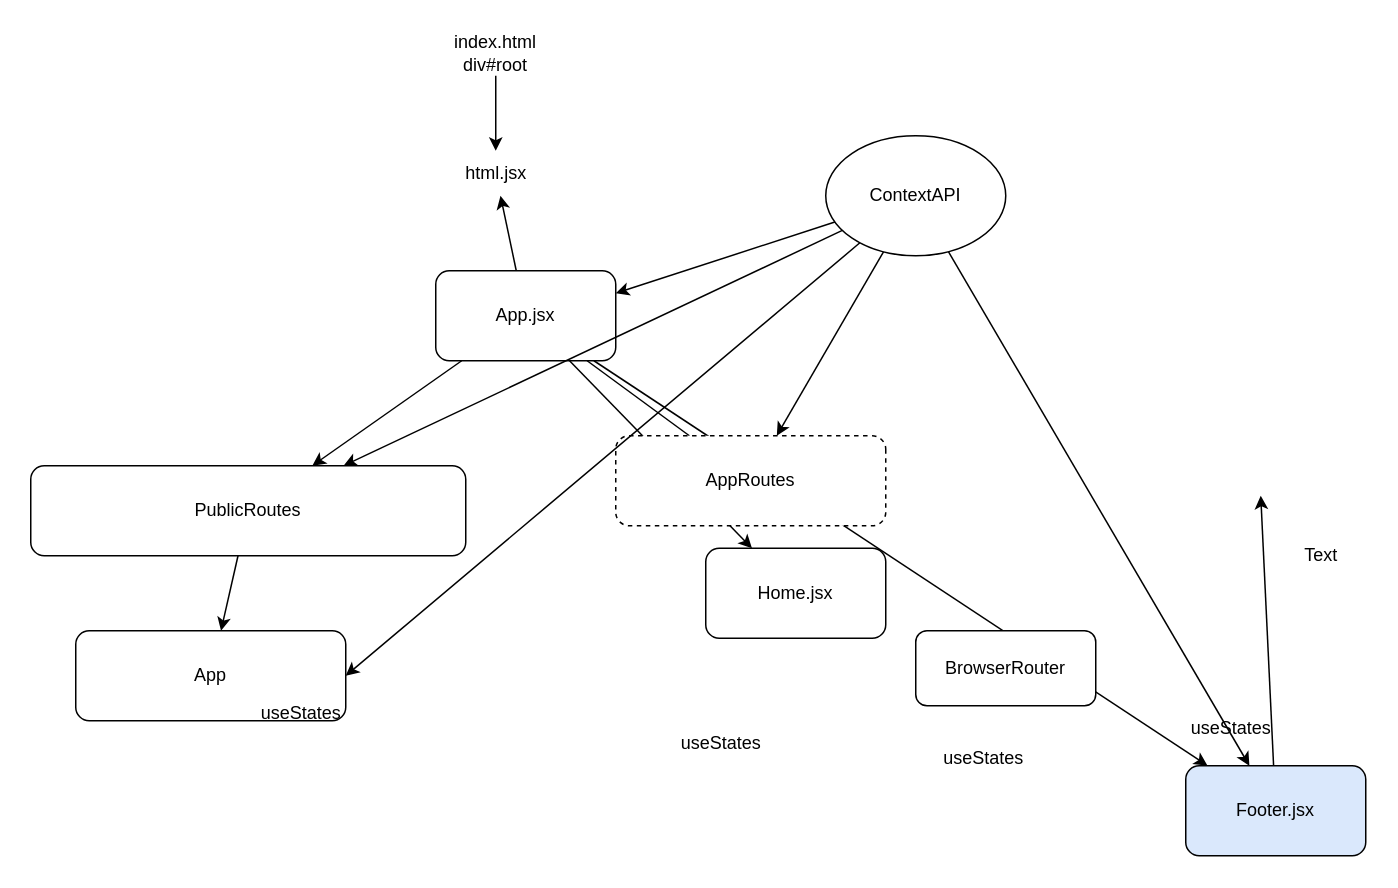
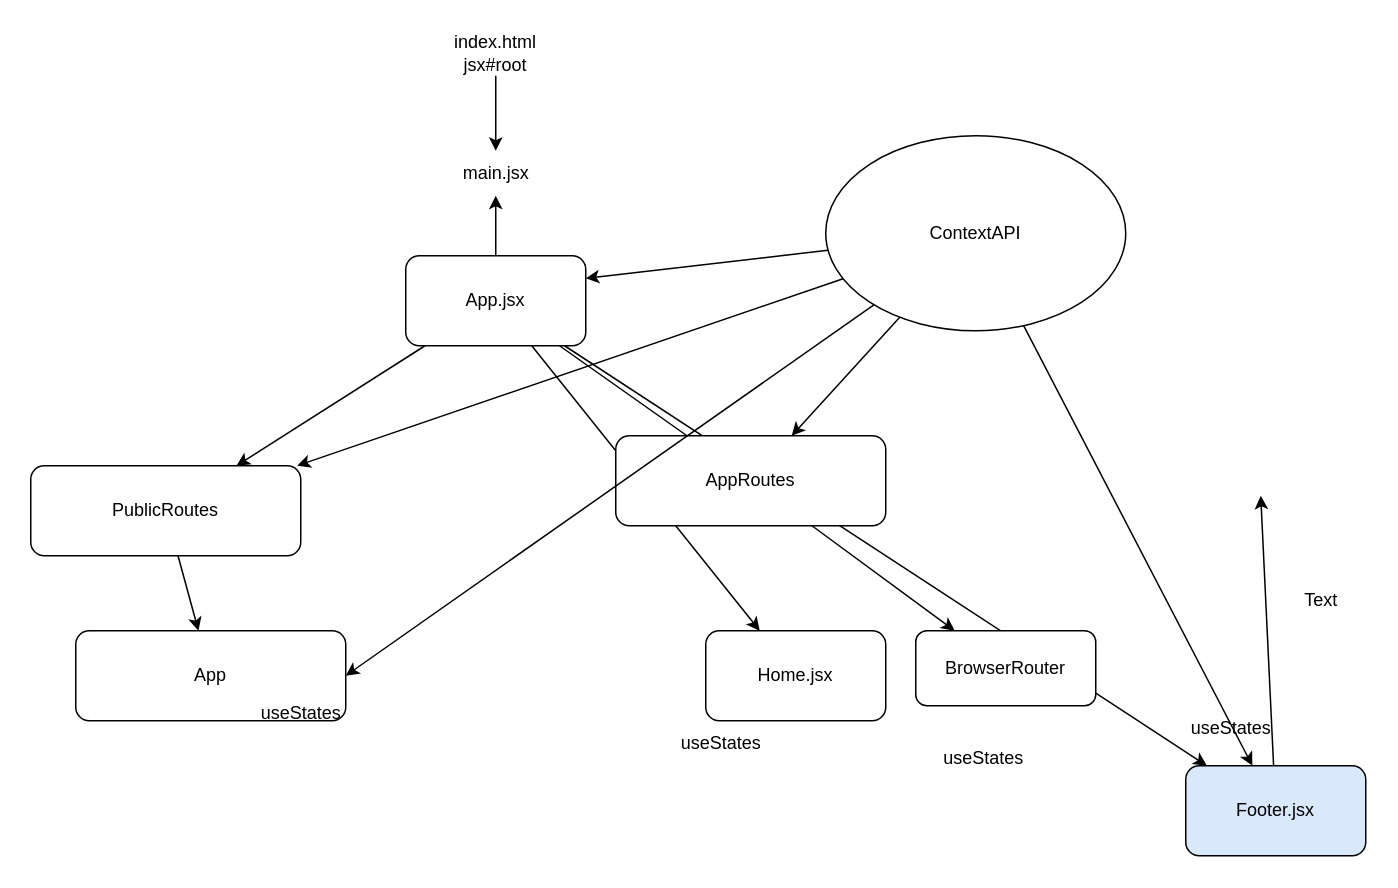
(496, 53) -> (496, 53)
(497, 173) -> (497, 173)
(916, 196) -> (976, 233)
(526, 316) -> (496, 301)
(751, 481) -> (751, 481)
(248, 511) -> (166, 511)
(1321, 556) -> (1321, 601)
none -> (879, 575)
(796, 593) -> (796, 676)
